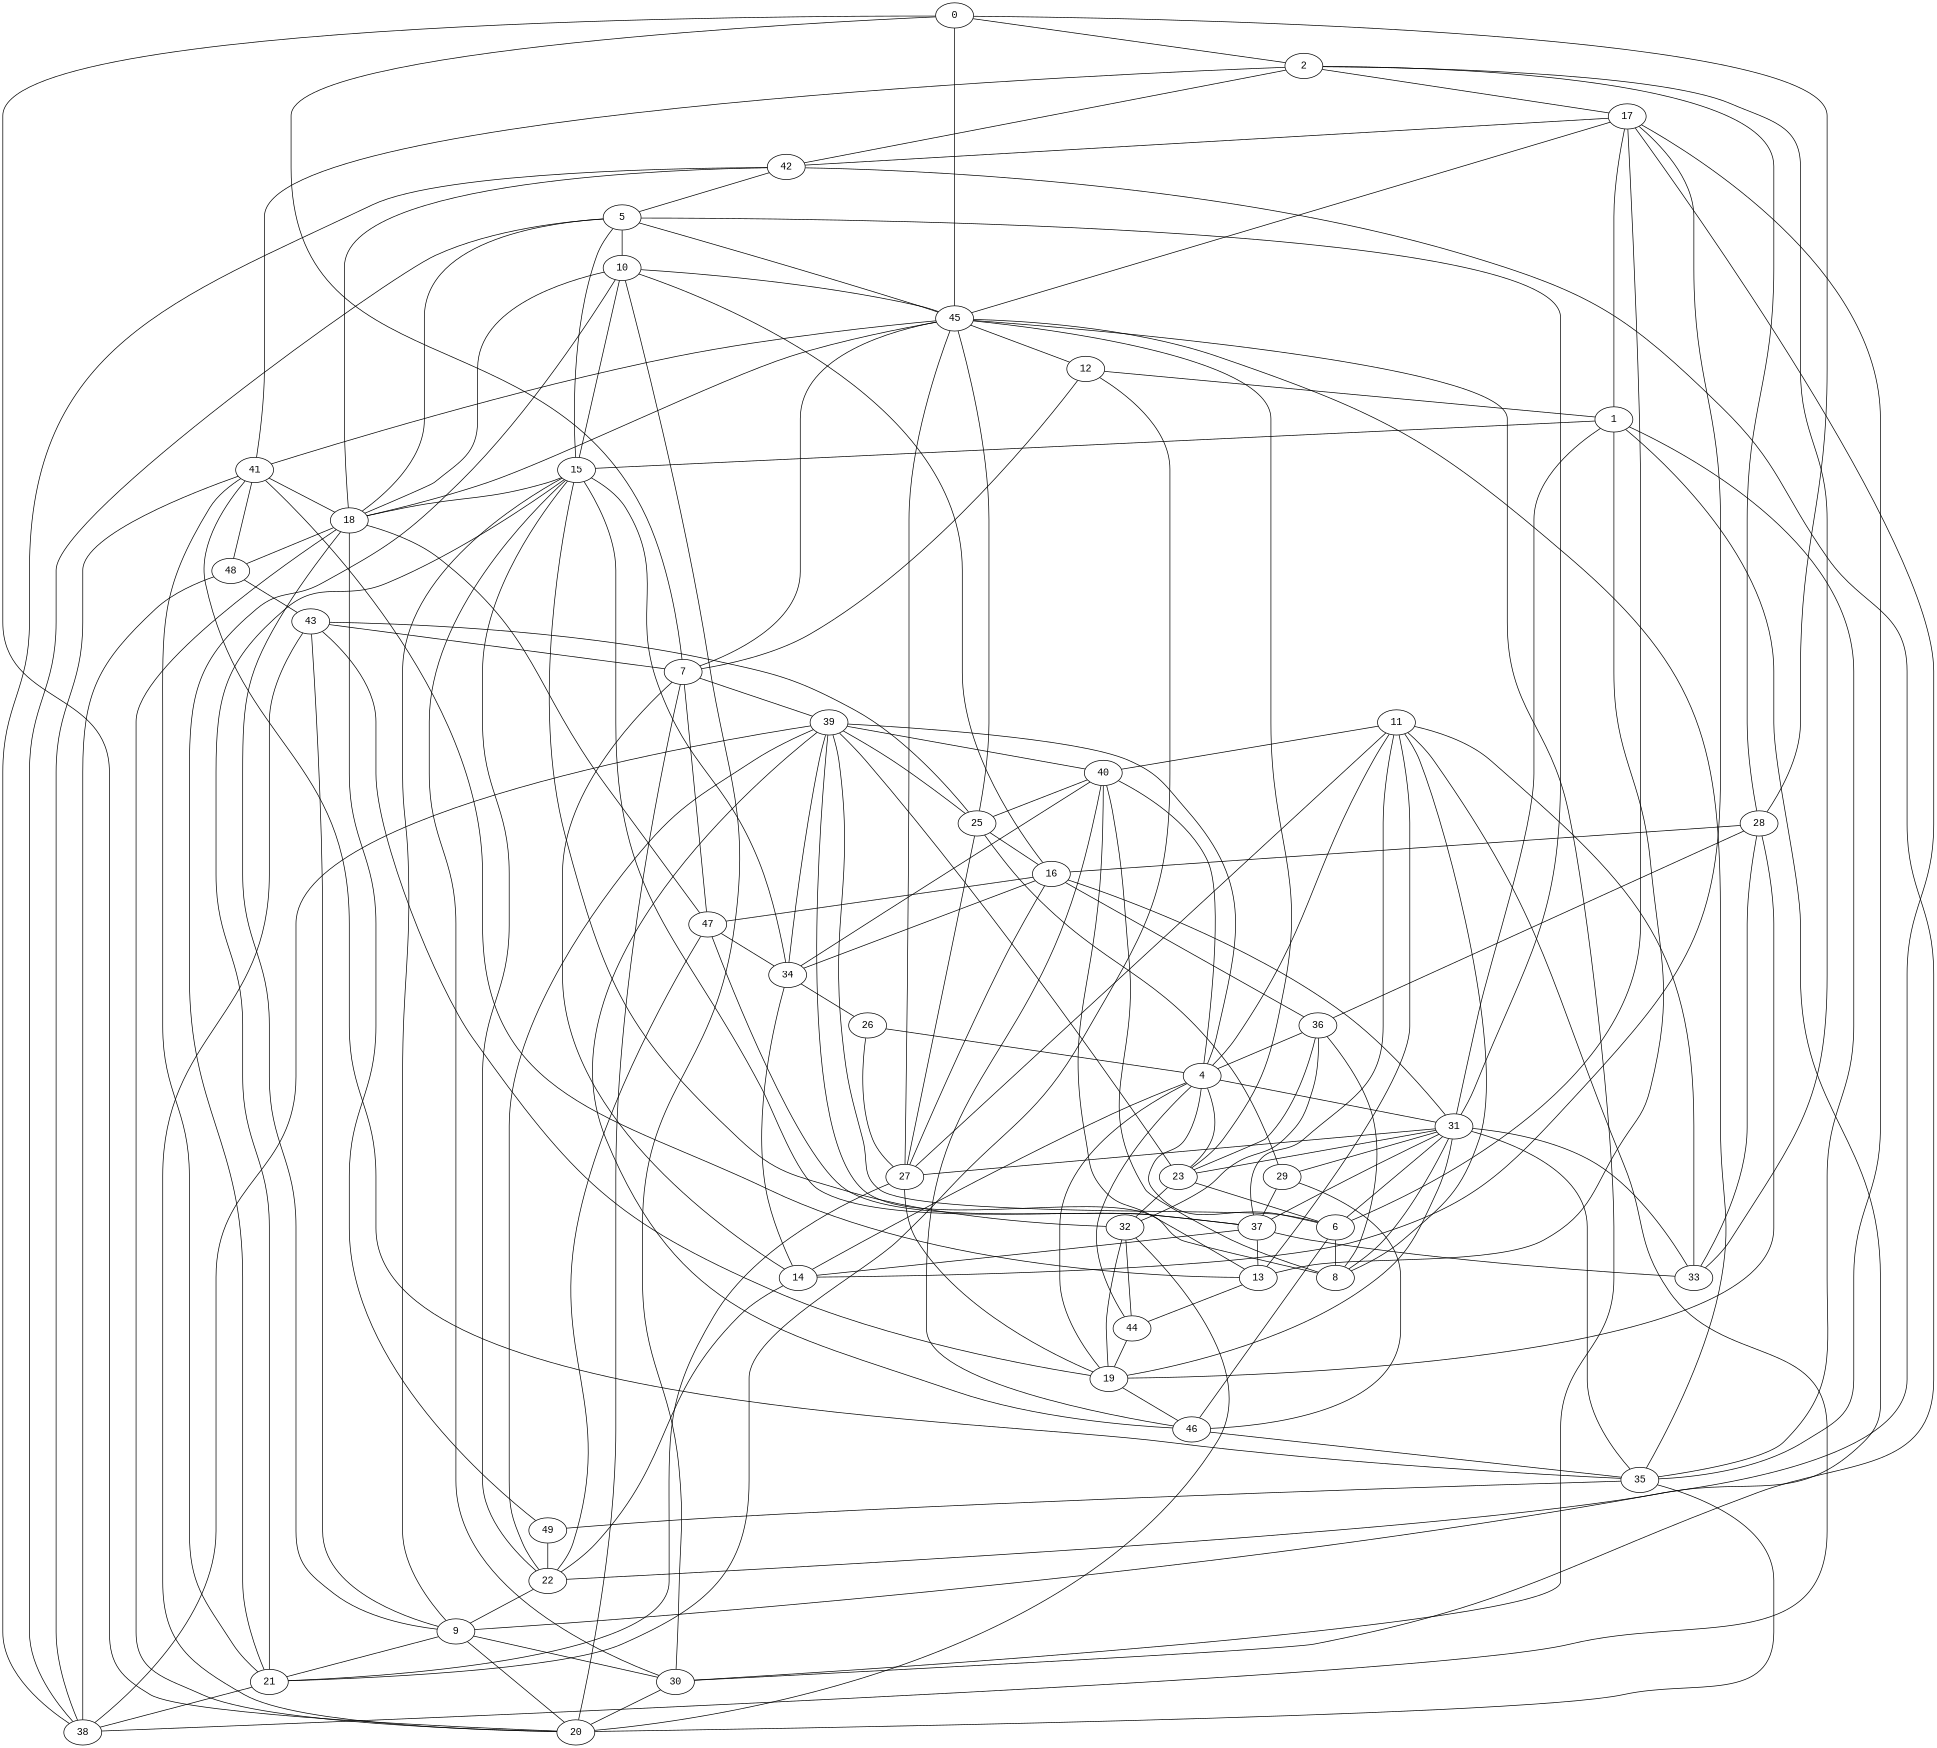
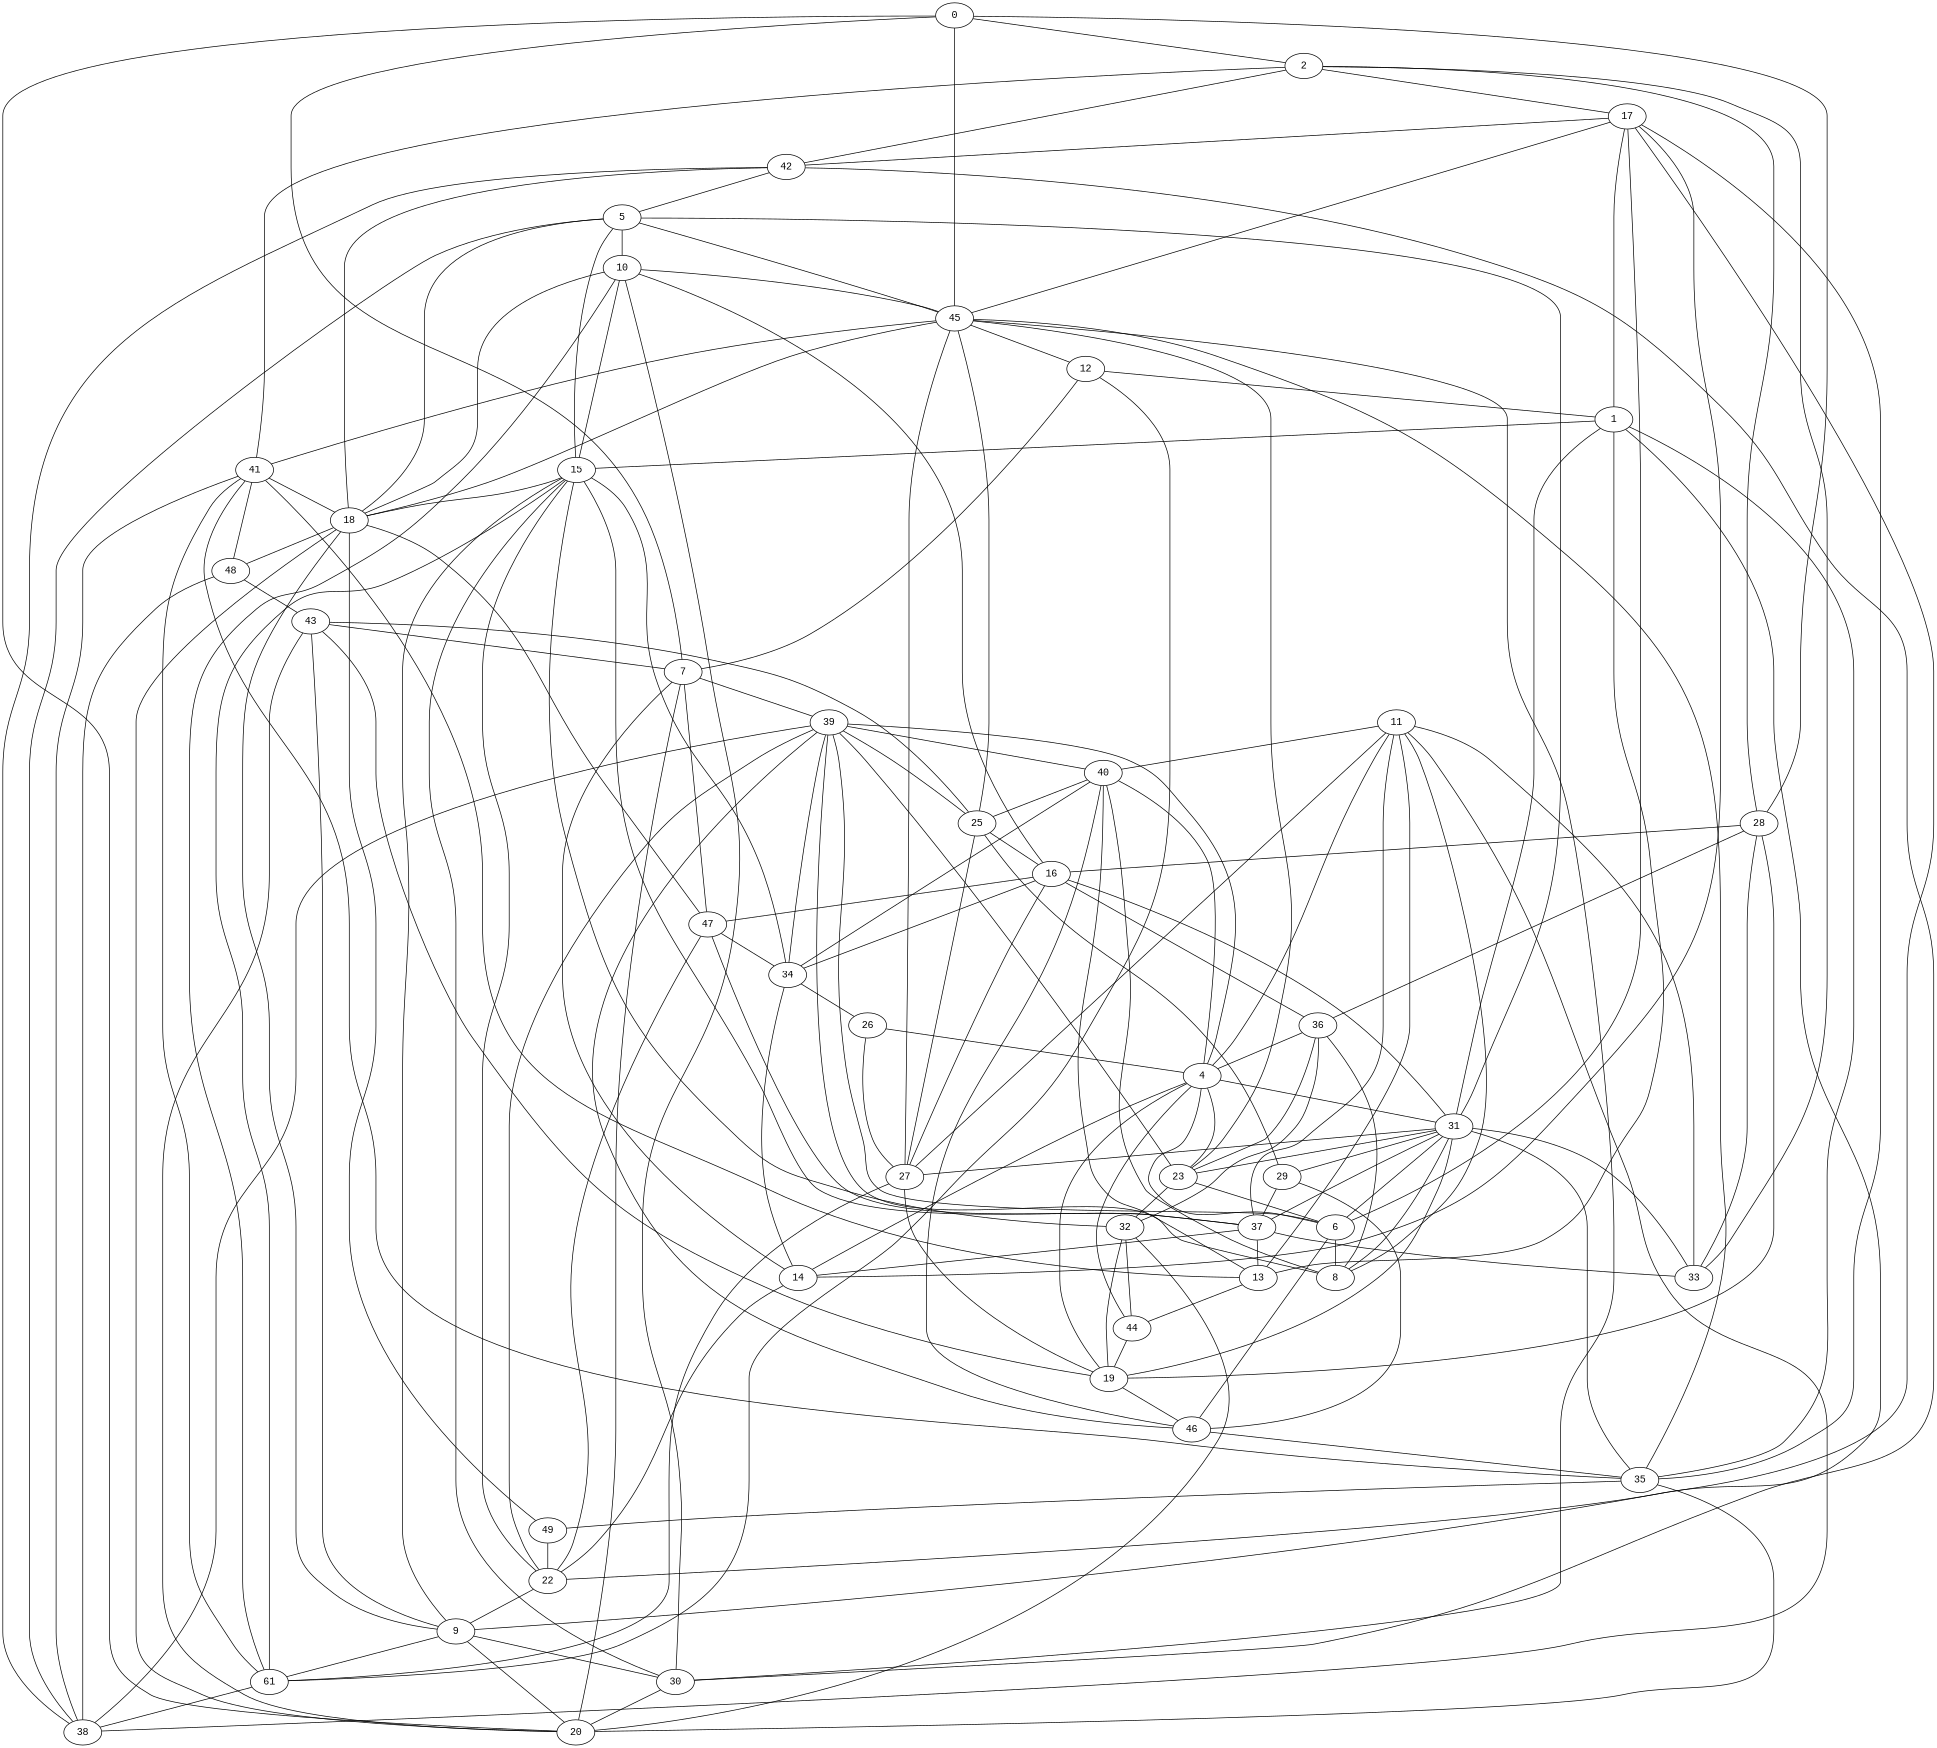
(800, 478) -> none
(269, 1682) -> (269, 1682)
